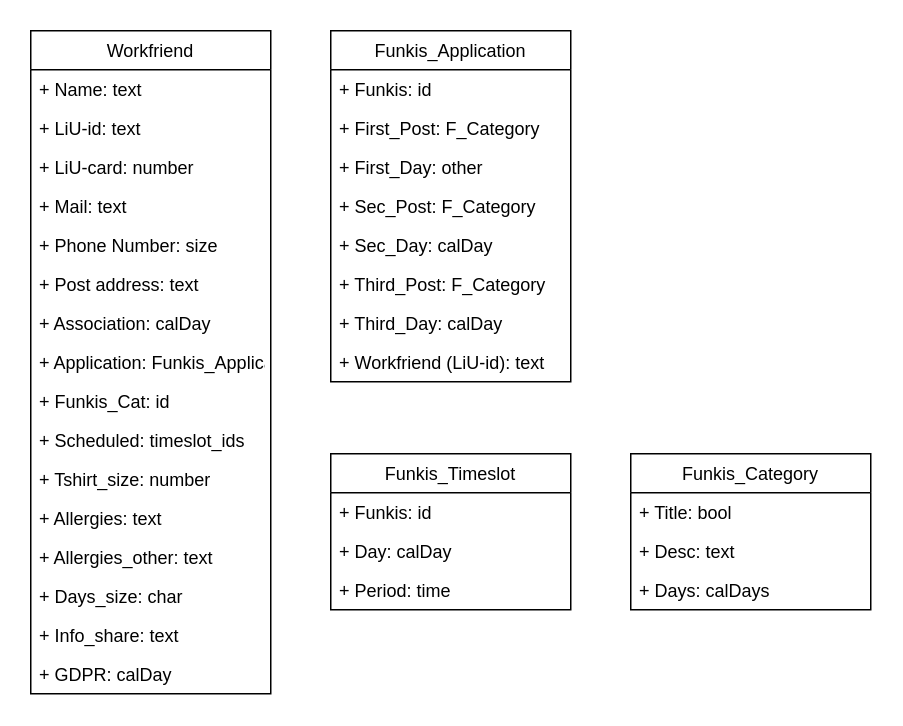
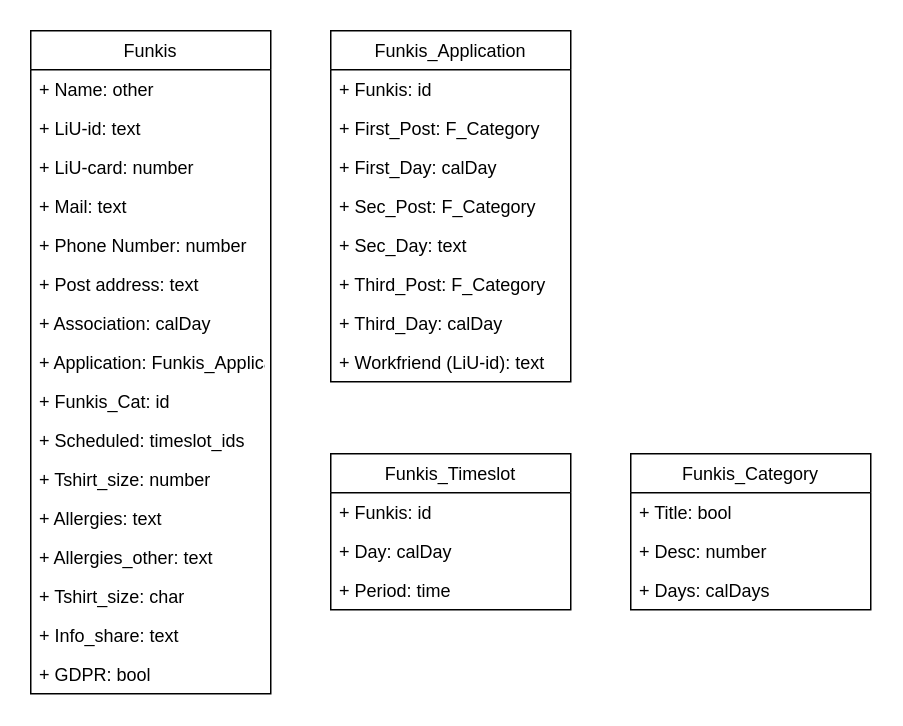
(150, 51) -> (150, 51)
(92, 90) -> (98, 90)
(420, 168) -> (423, 168)
(128, 246) -> (141, 246)
(415, 246) -> (408, 246)
(692, 552) -> (703, 552)
(115, 597) -> (123, 597)
(100, 675) -> (90, 675)
